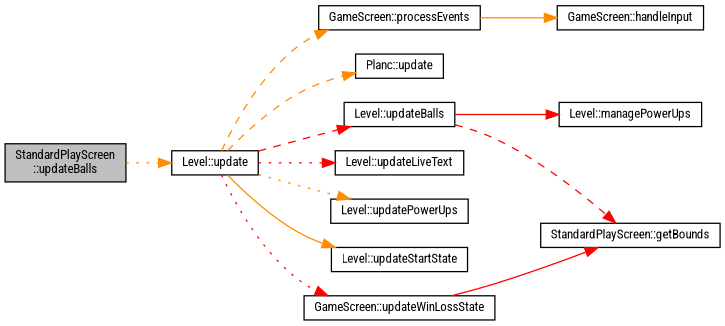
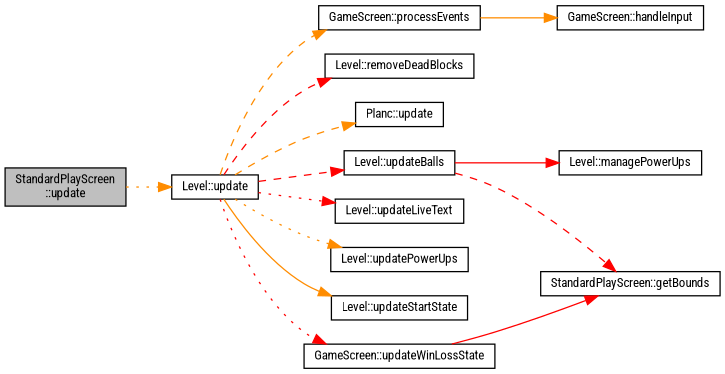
none -> (399, 66)
(66, 163) -> (66, 187)
